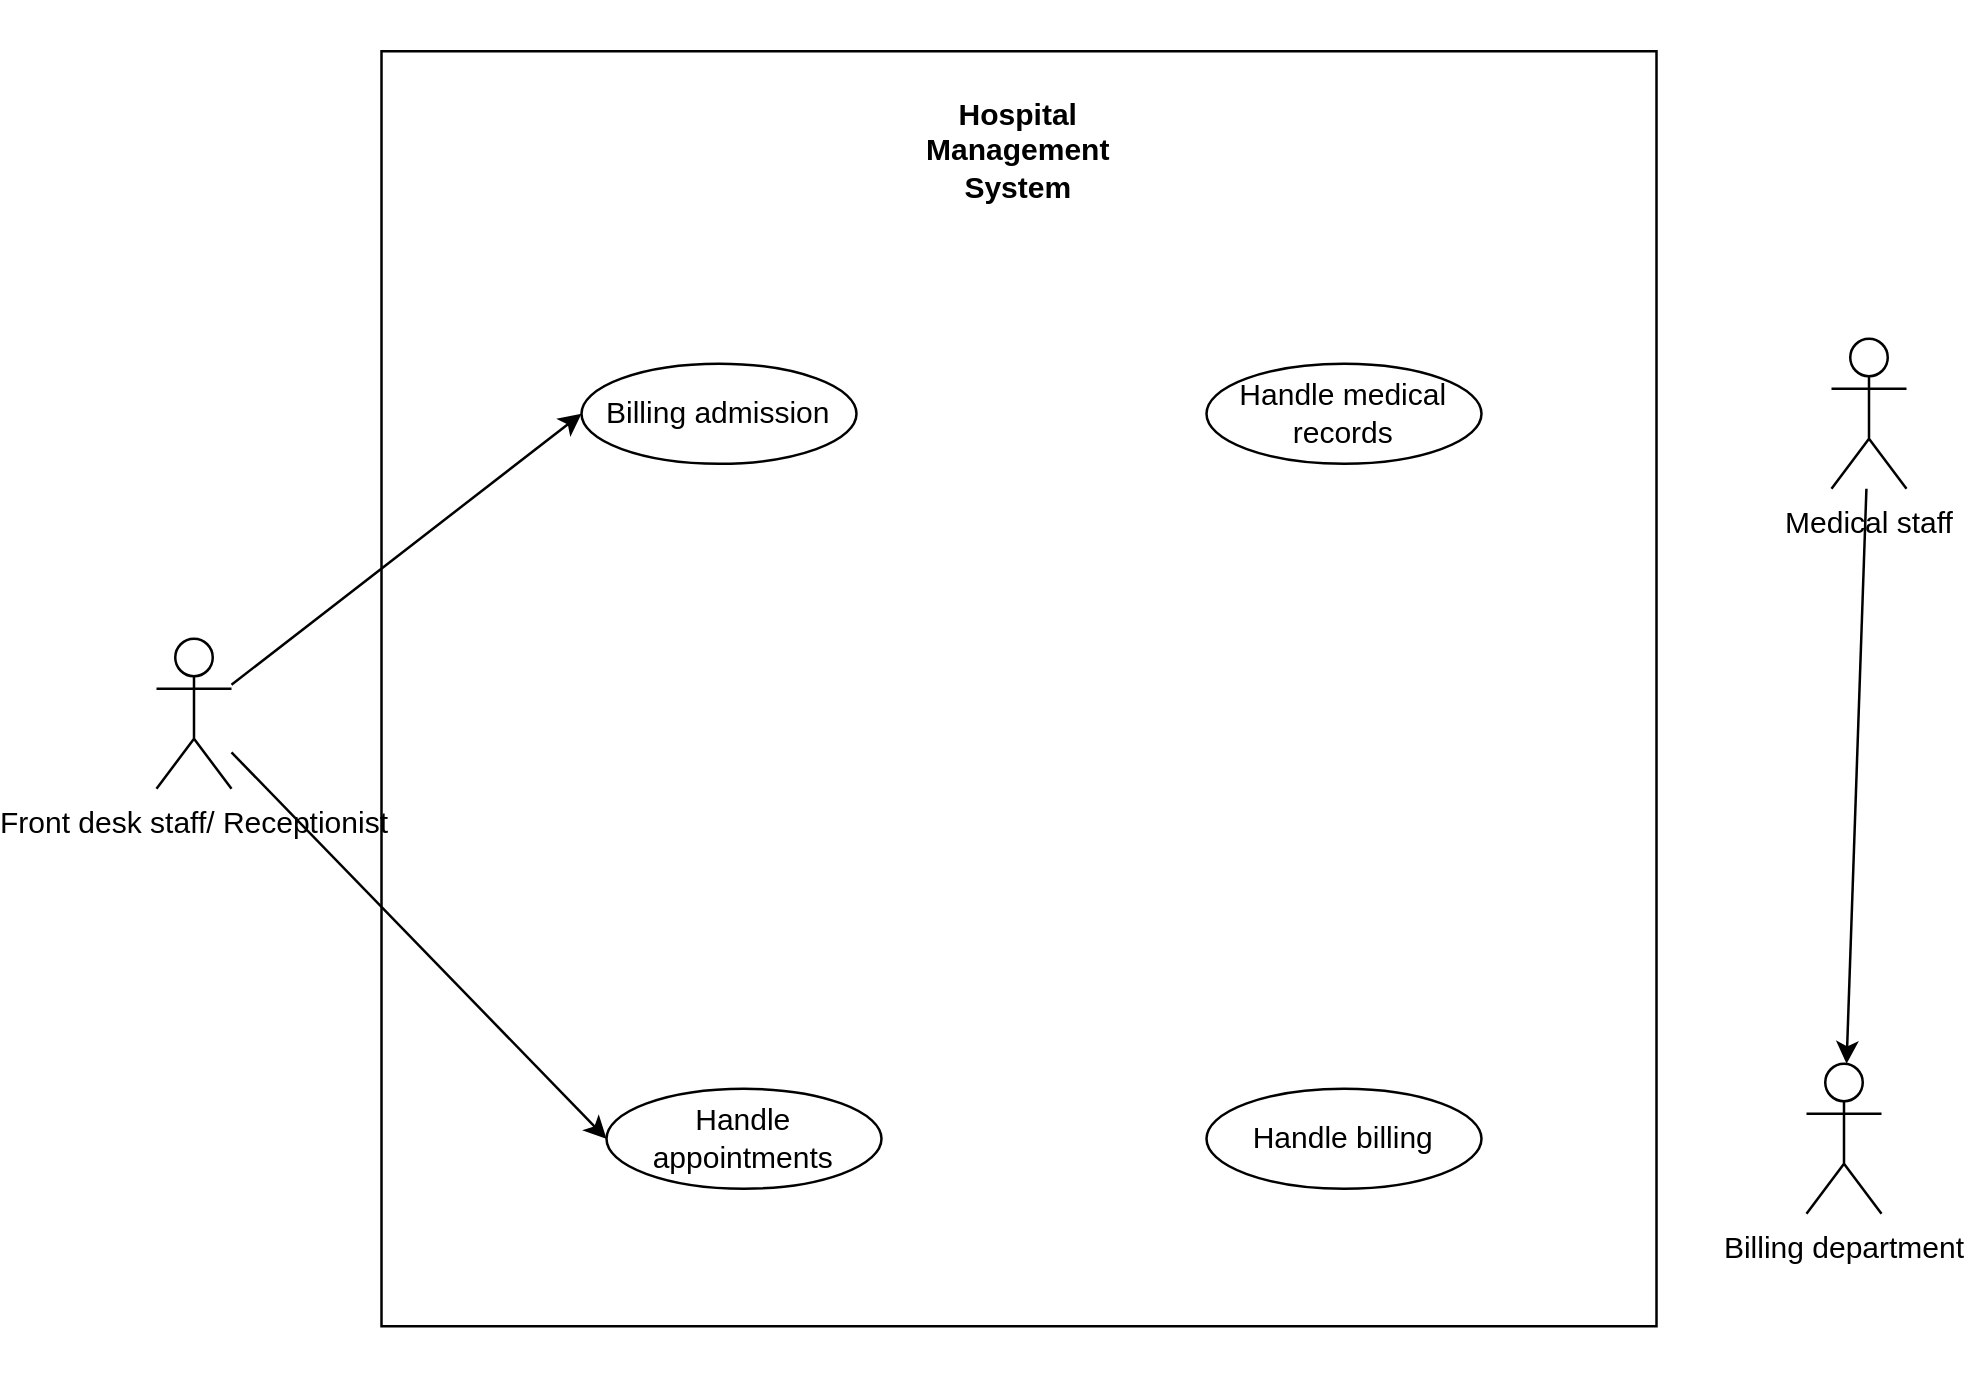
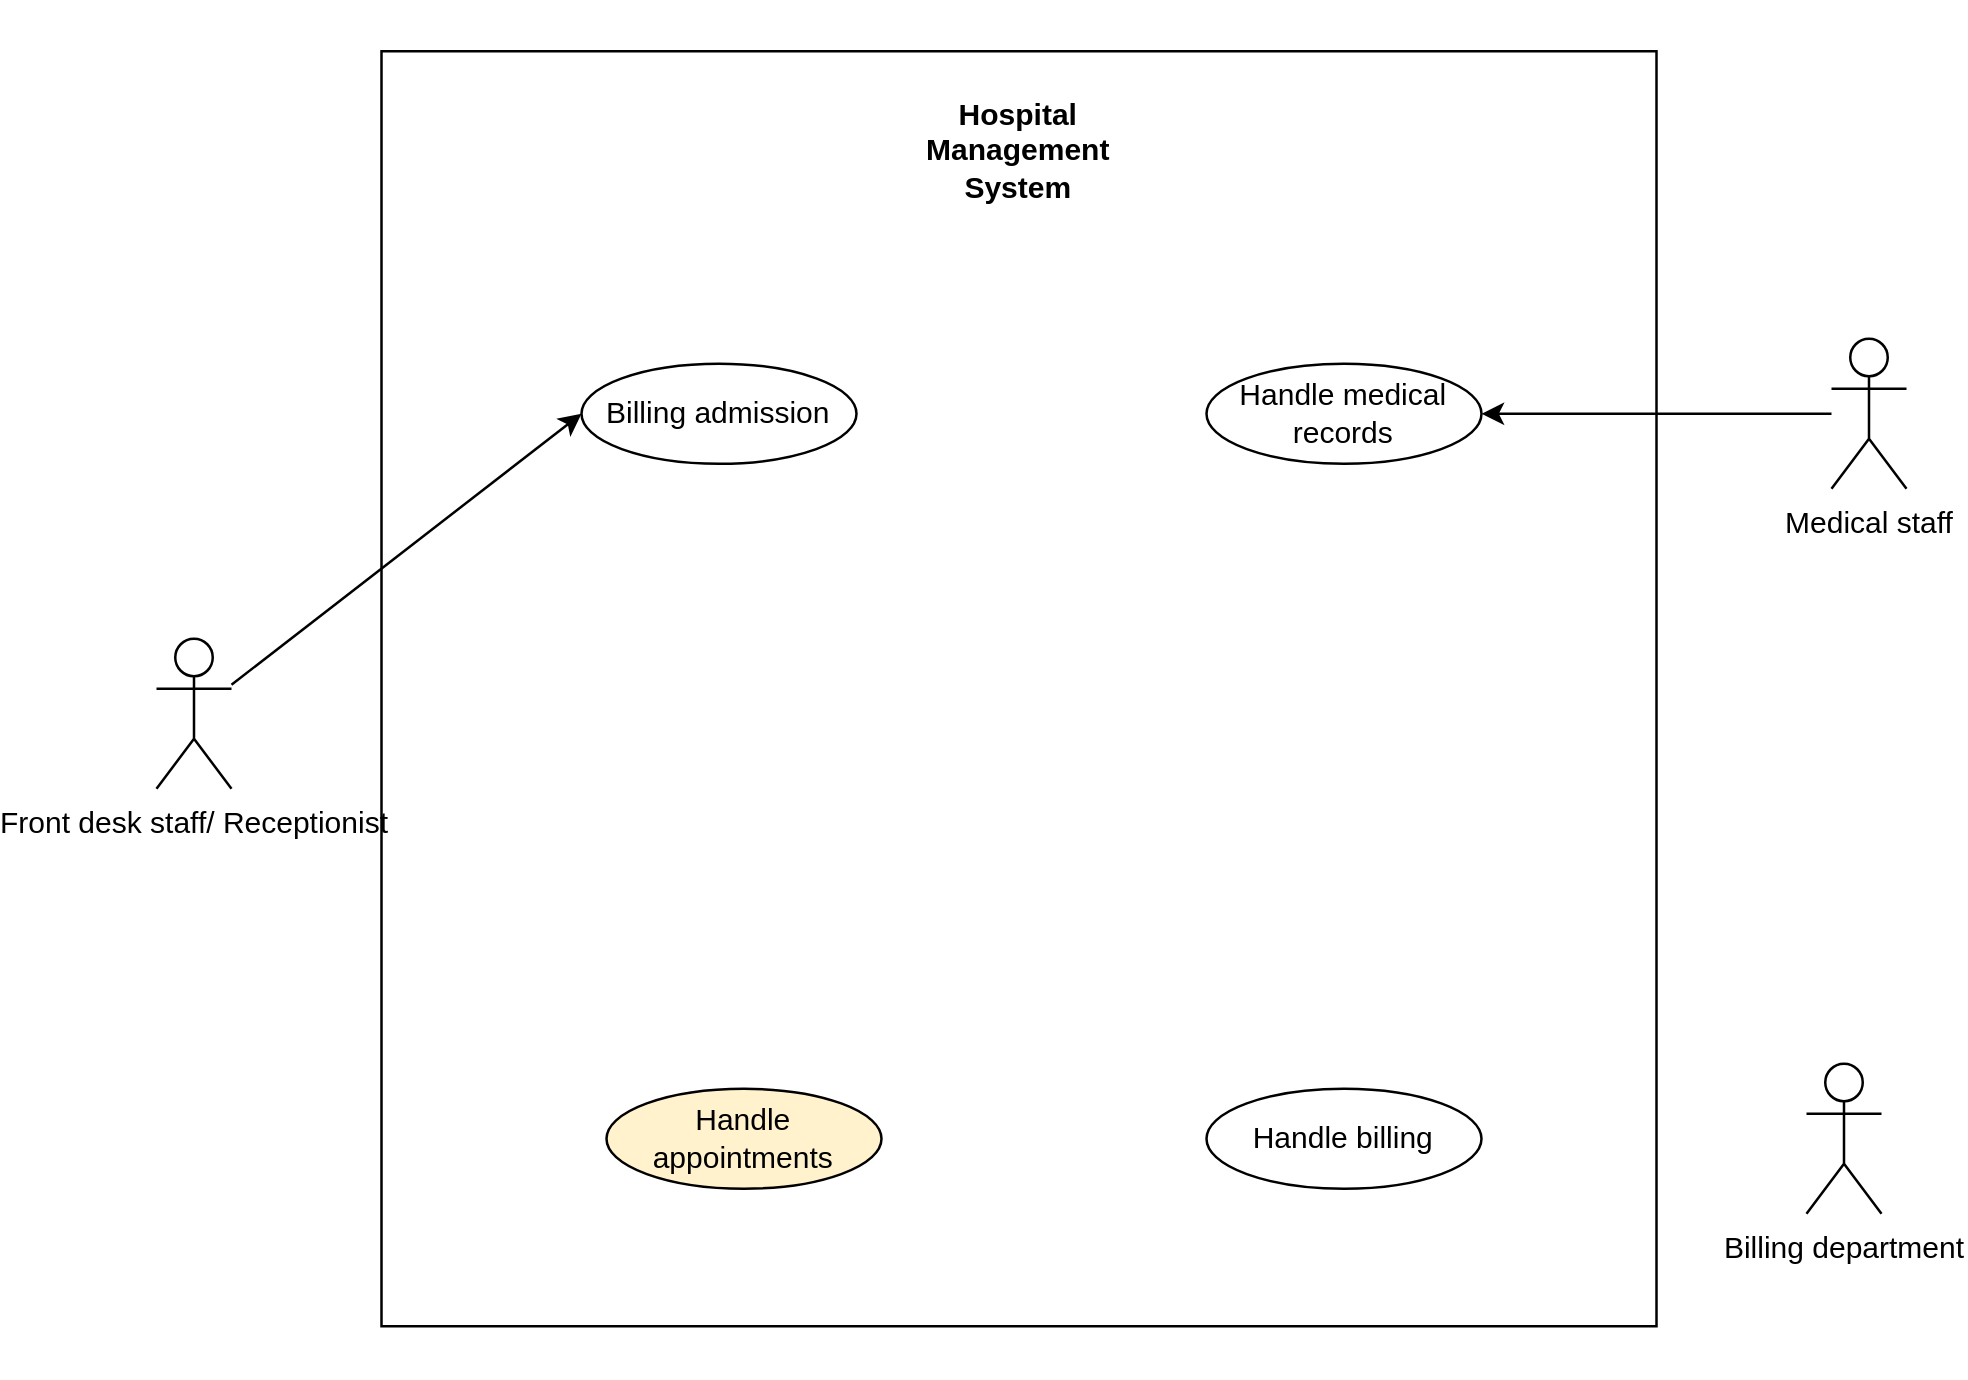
(1857, 768) -> (1664, 414)
(413, 940) -> none
(744, 1139) -> (744, 1139)
